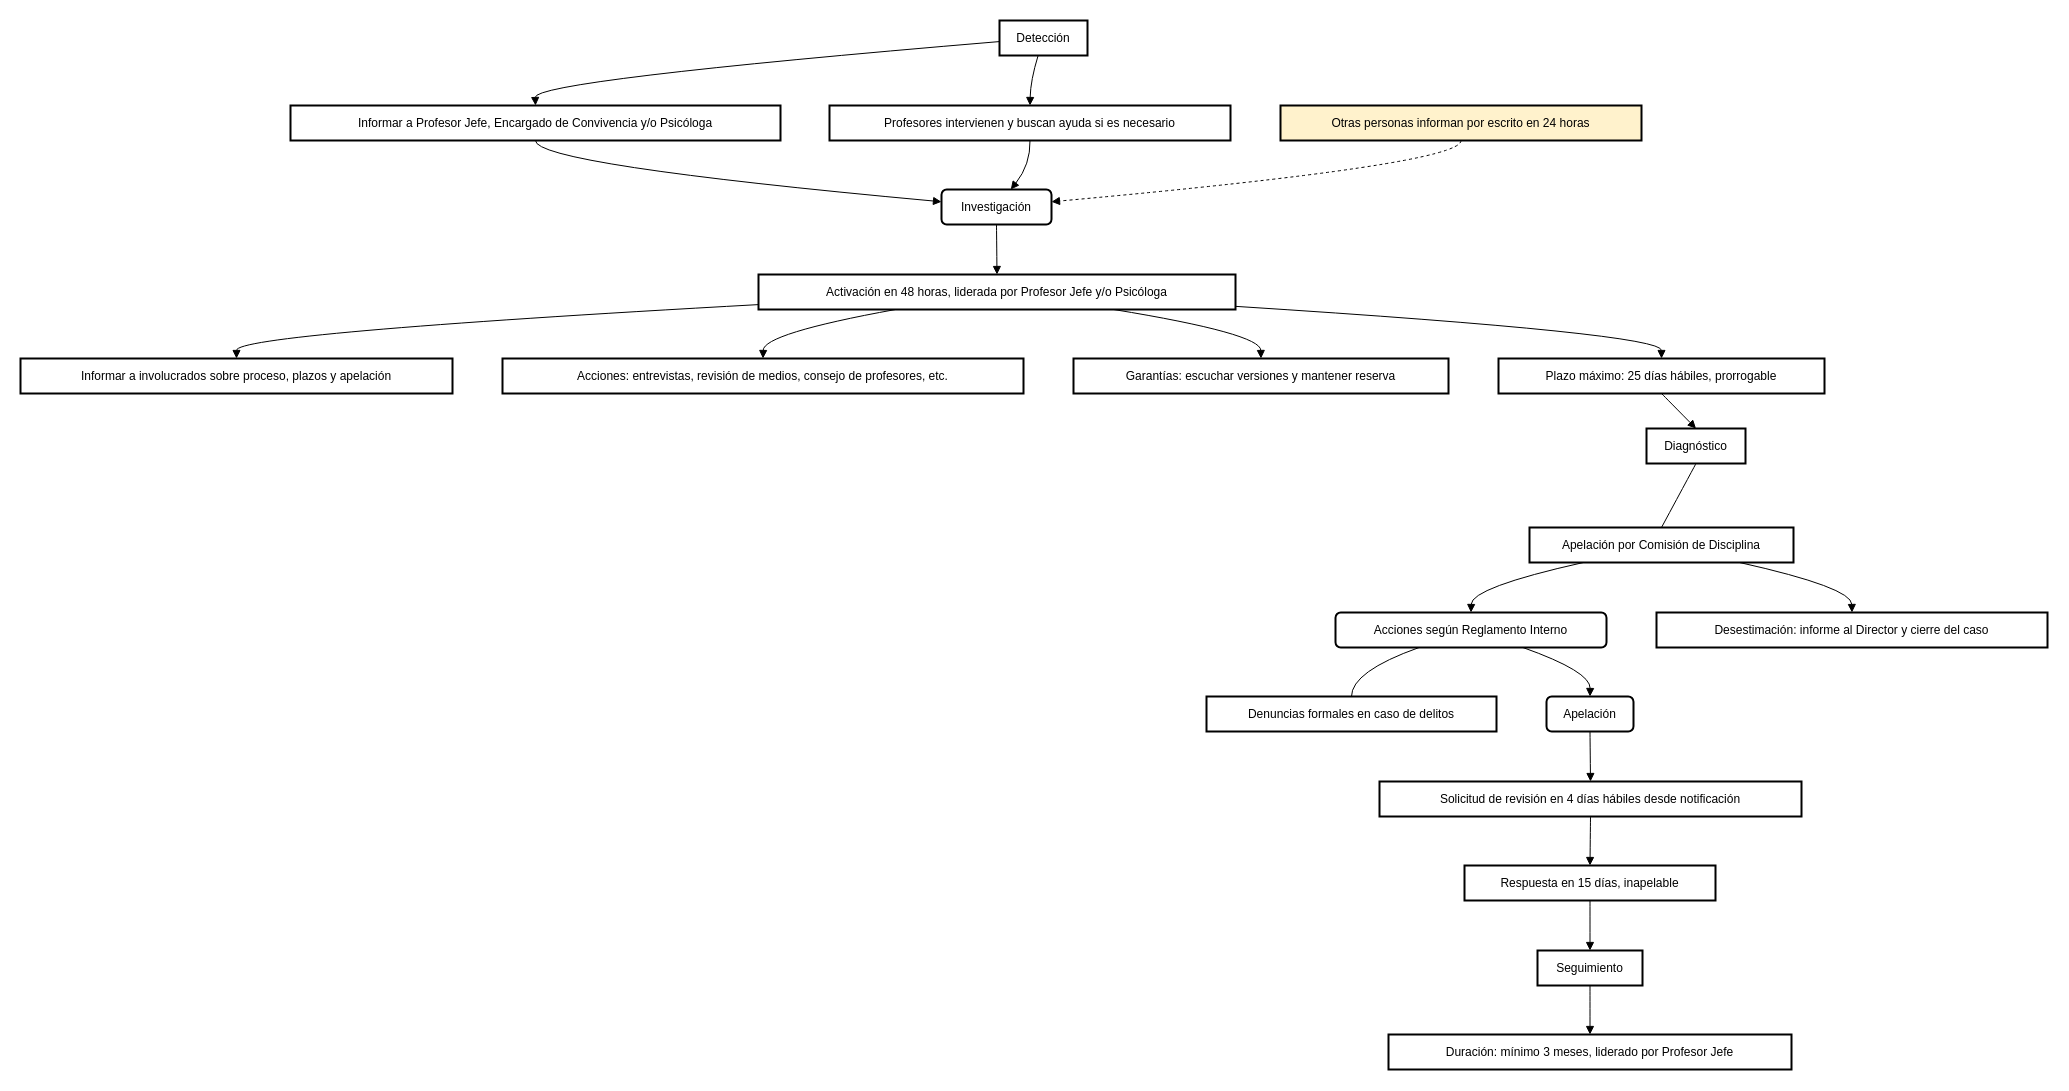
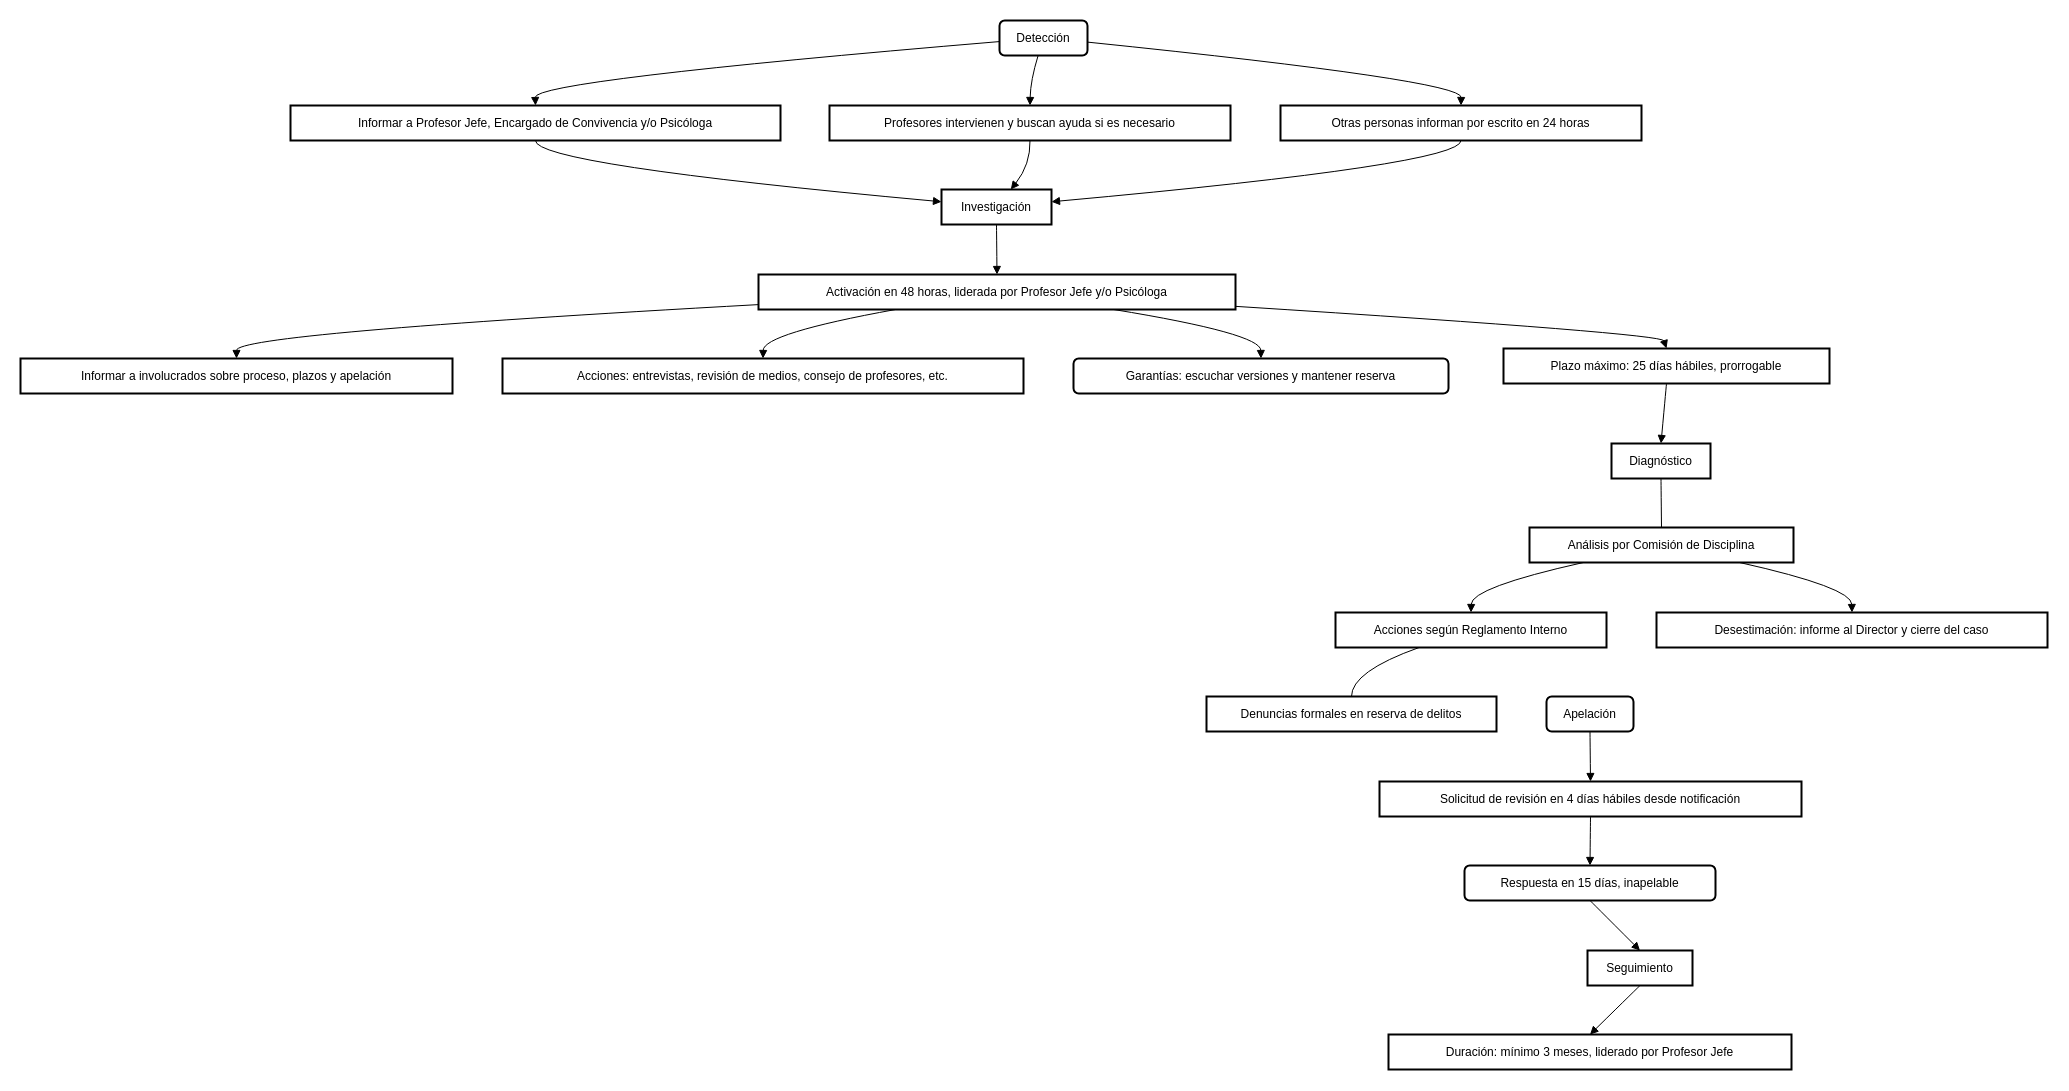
(1044, 38) -> (1044, 38)
none -> (1275, 63)
(1461, 123) -> (1461, 123)
(1262, 181) -> (1262, 181)
(997, 207) -> (997, 207)
(1261, 376) -> (1261, 376)
(1662, 376) -> (1667, 366)
(1696, 446) -> (1661, 461)
(1662, 546) -> (1662, 546)
(1471, 630) -> (1471, 630)
(1561, 663) -> none
(1352, 715) -> (1352, 715)
(1590, 883) -> (1590, 883)
(1590, 968) -> (1640, 968)
